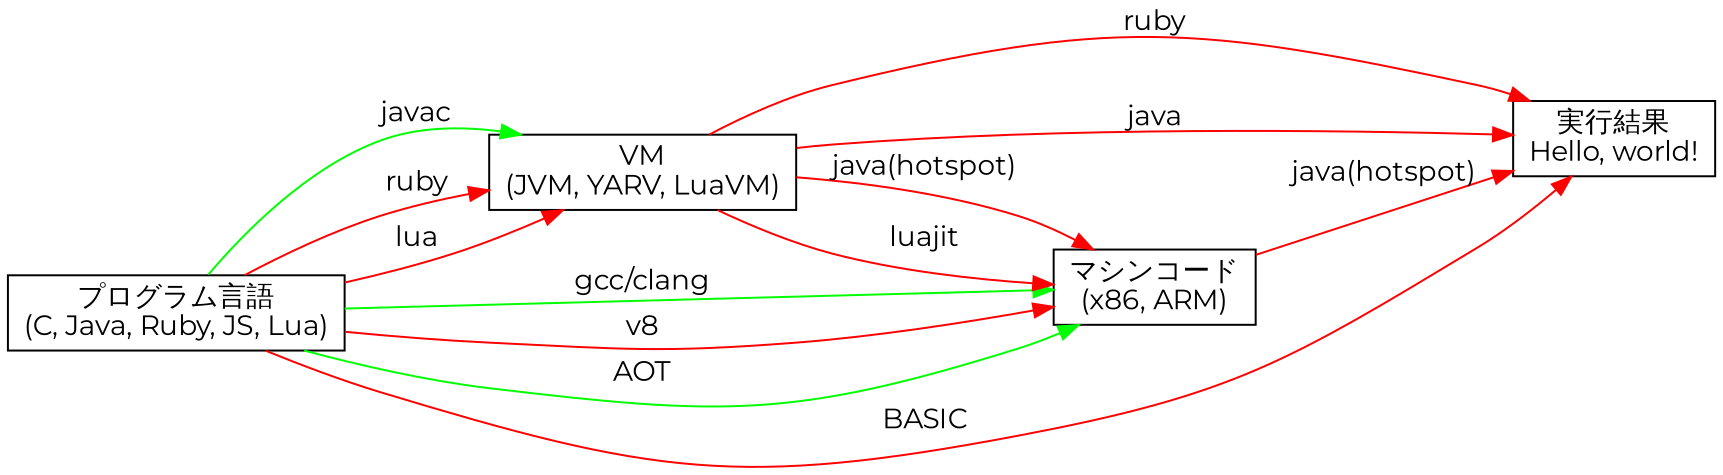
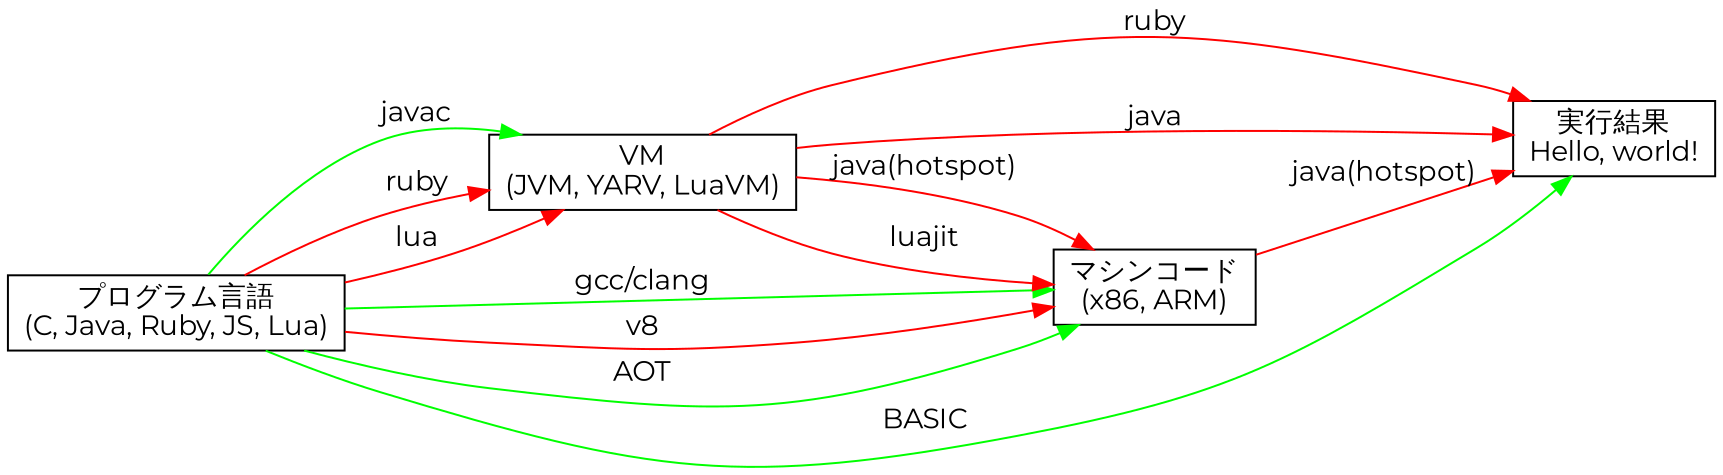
(933, 450) -> (933, 450)
